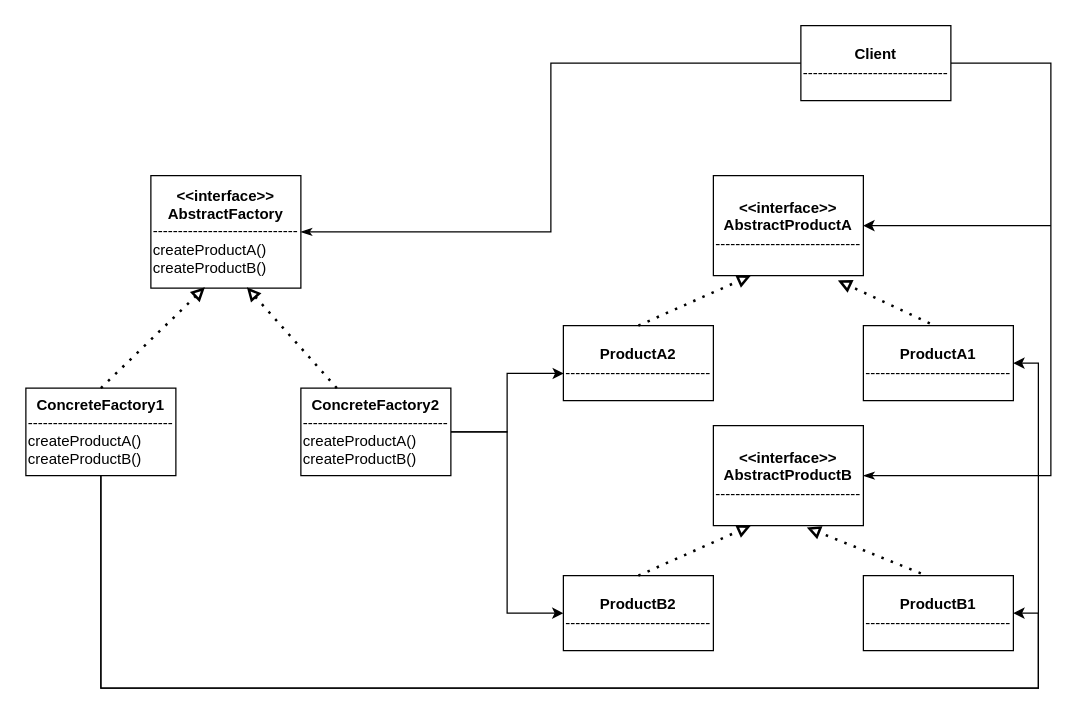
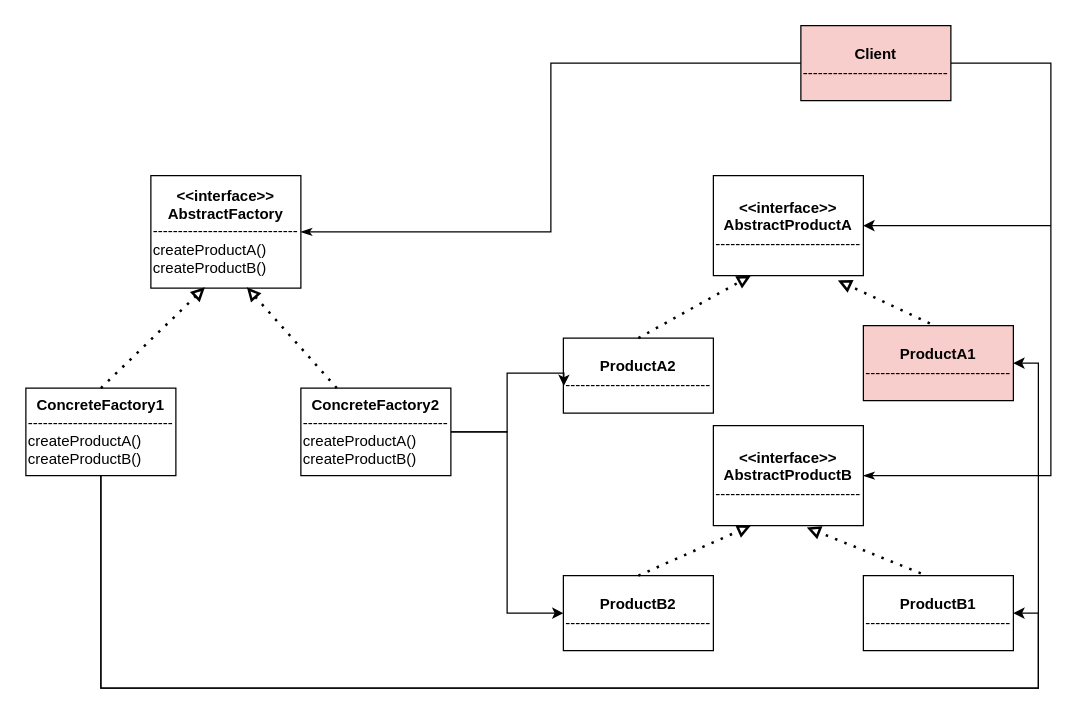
(876, 63) -> (876, 63)
(638, 363) -> (638, 376)
(938, 363) -> (938, 363)
